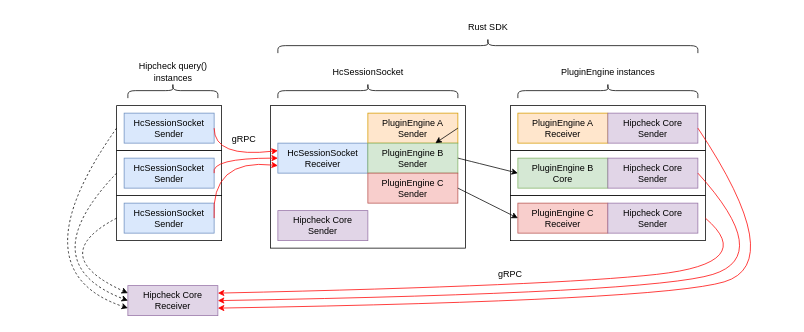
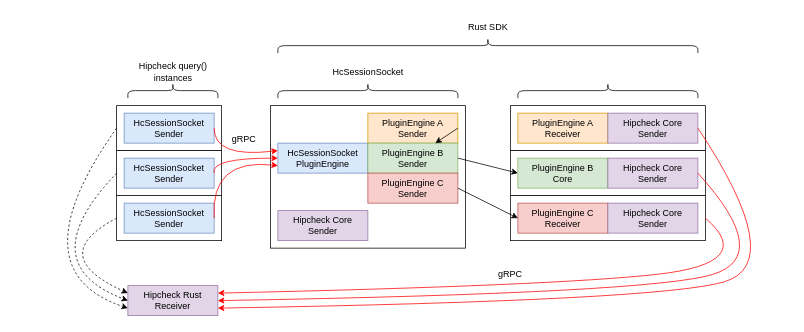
(608, 72) -> none
(323, 158) -> (323, 158)
(173, 300) -> (173, 300)
